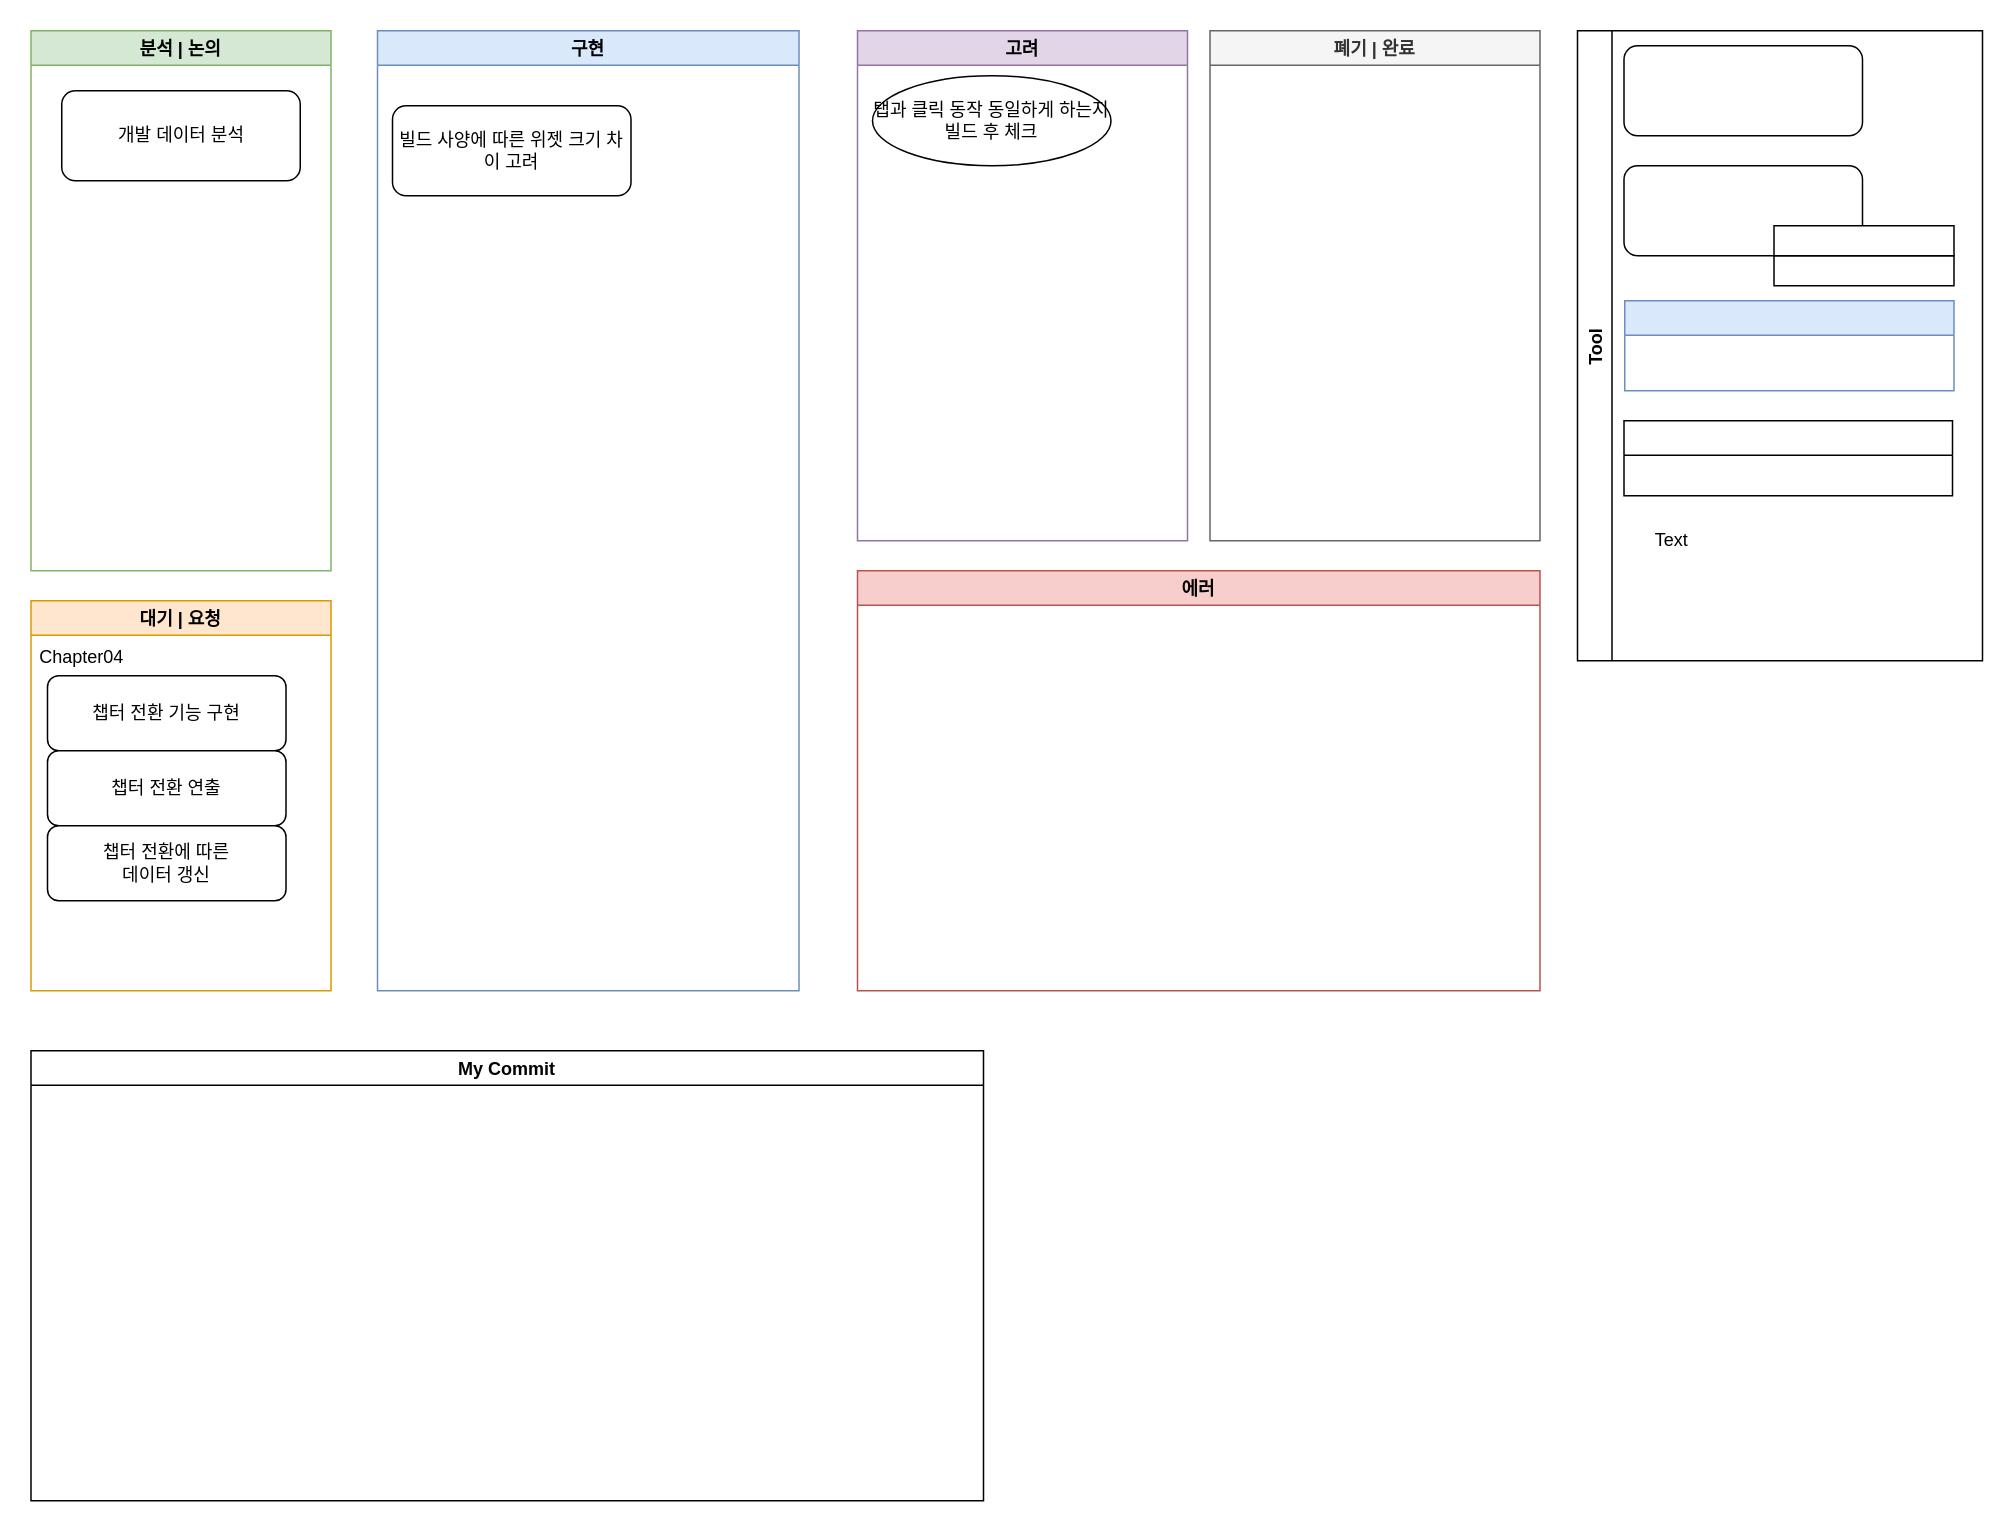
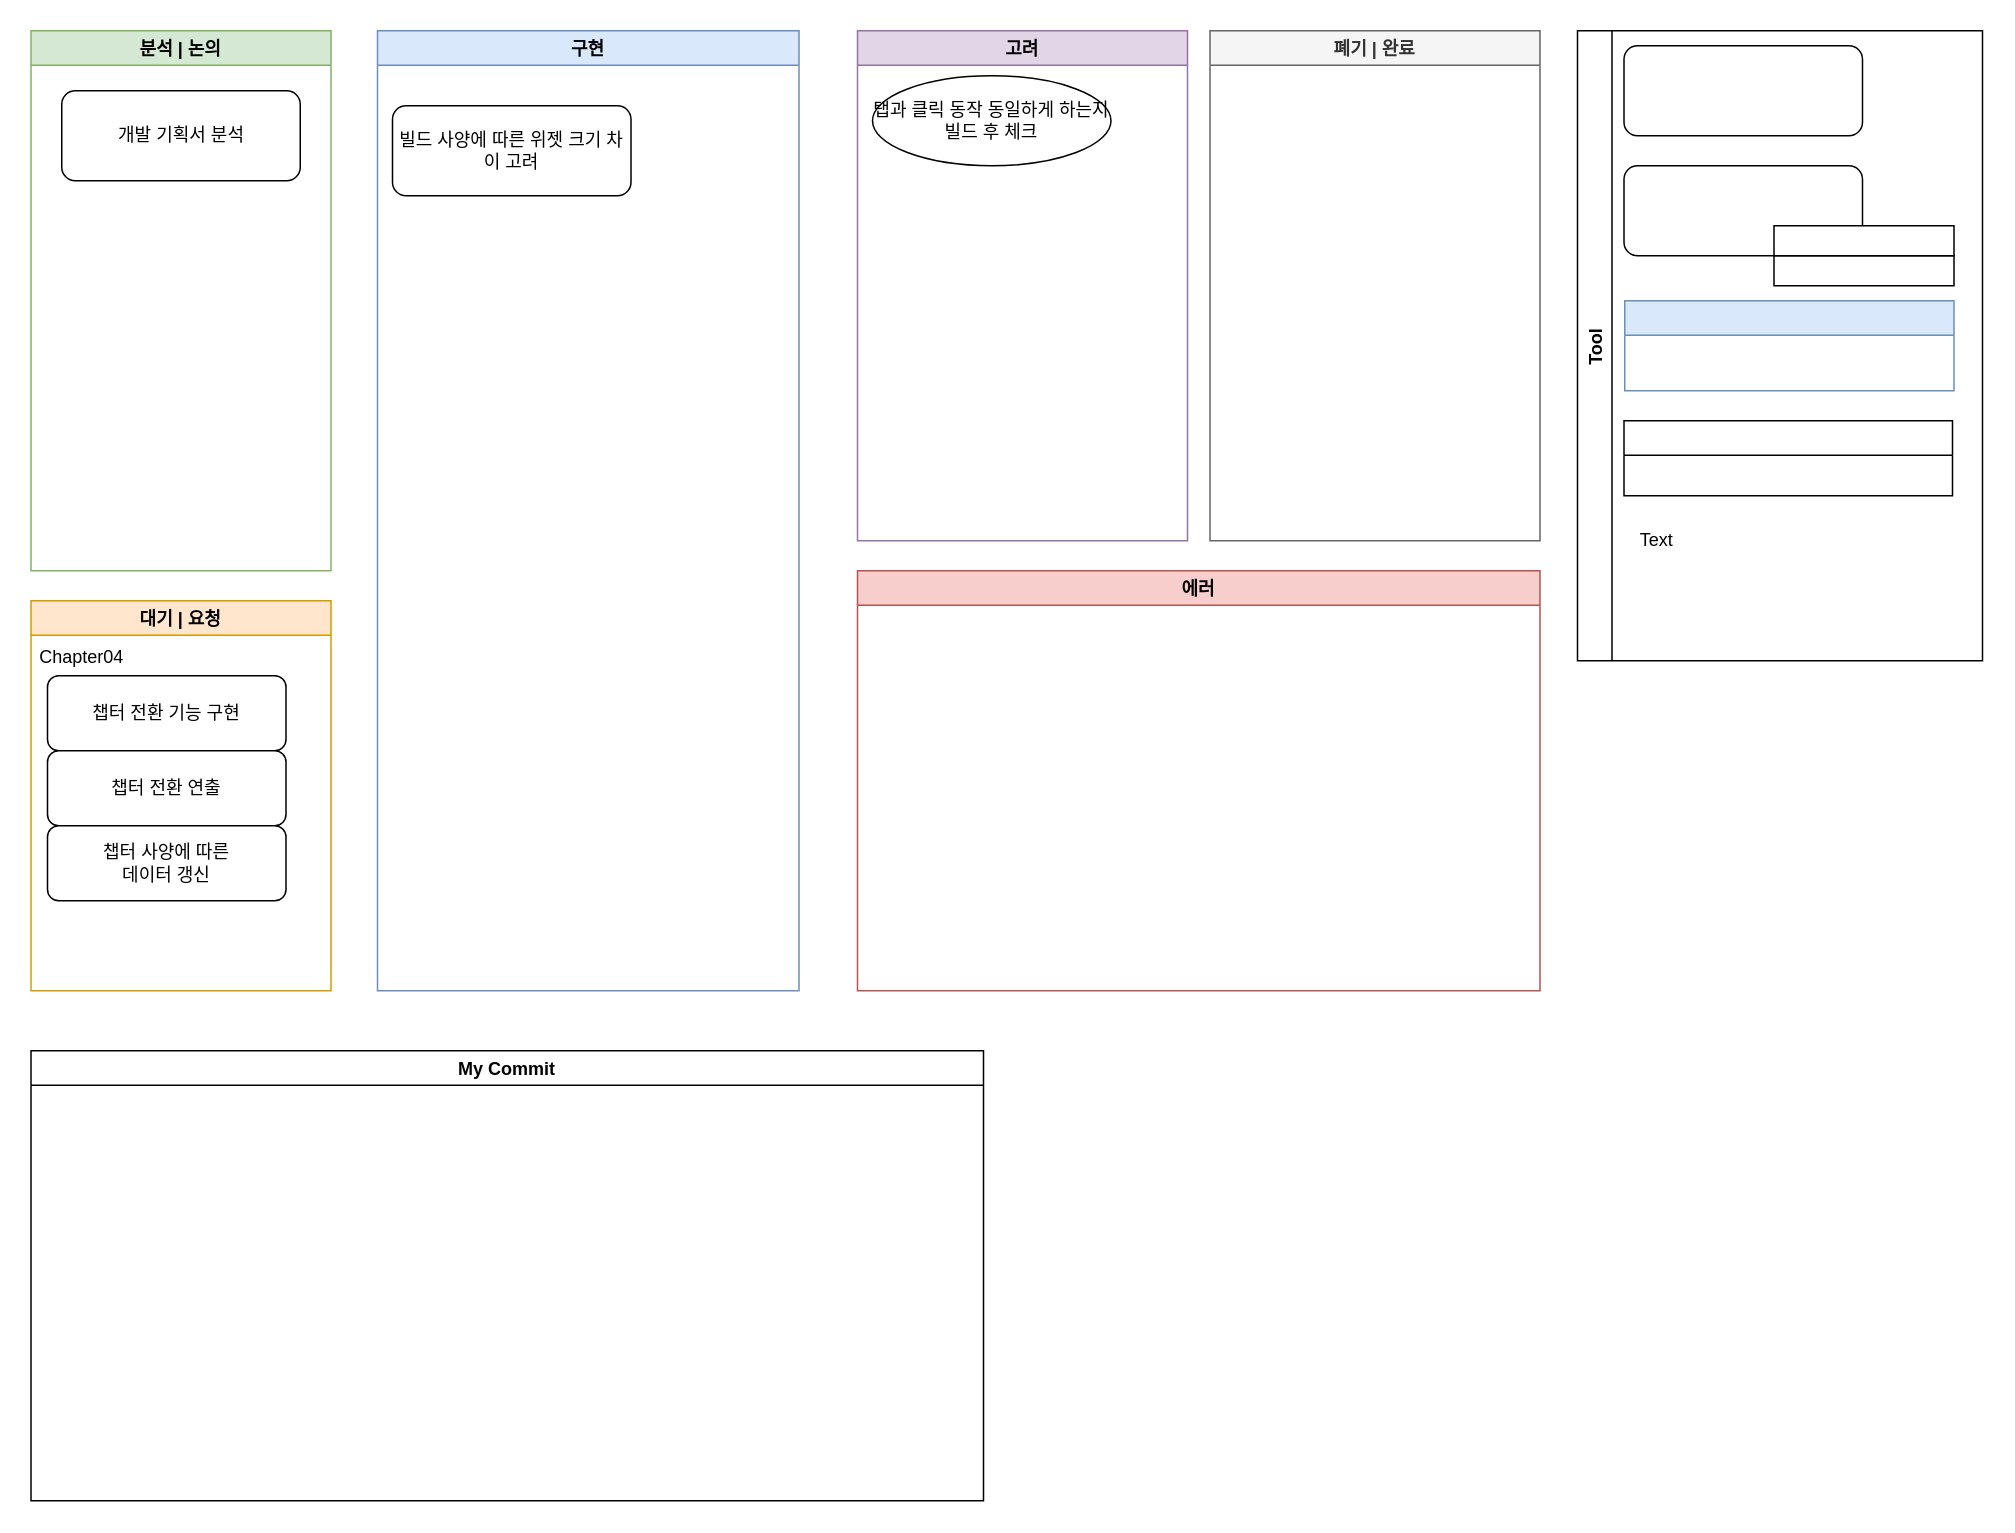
(182, 136) -> (182, 136)
(1682, 541) -> (1667, 541)
(167, 863) -> (167, 863)
